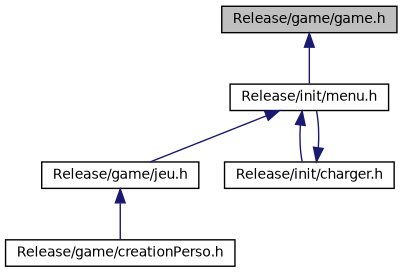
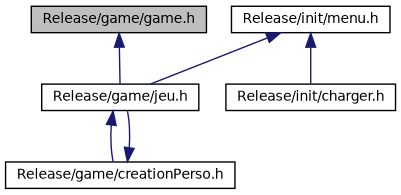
(309, 66) -> (120, 66)
none -> (129, 129)
(319, 129) -> none
